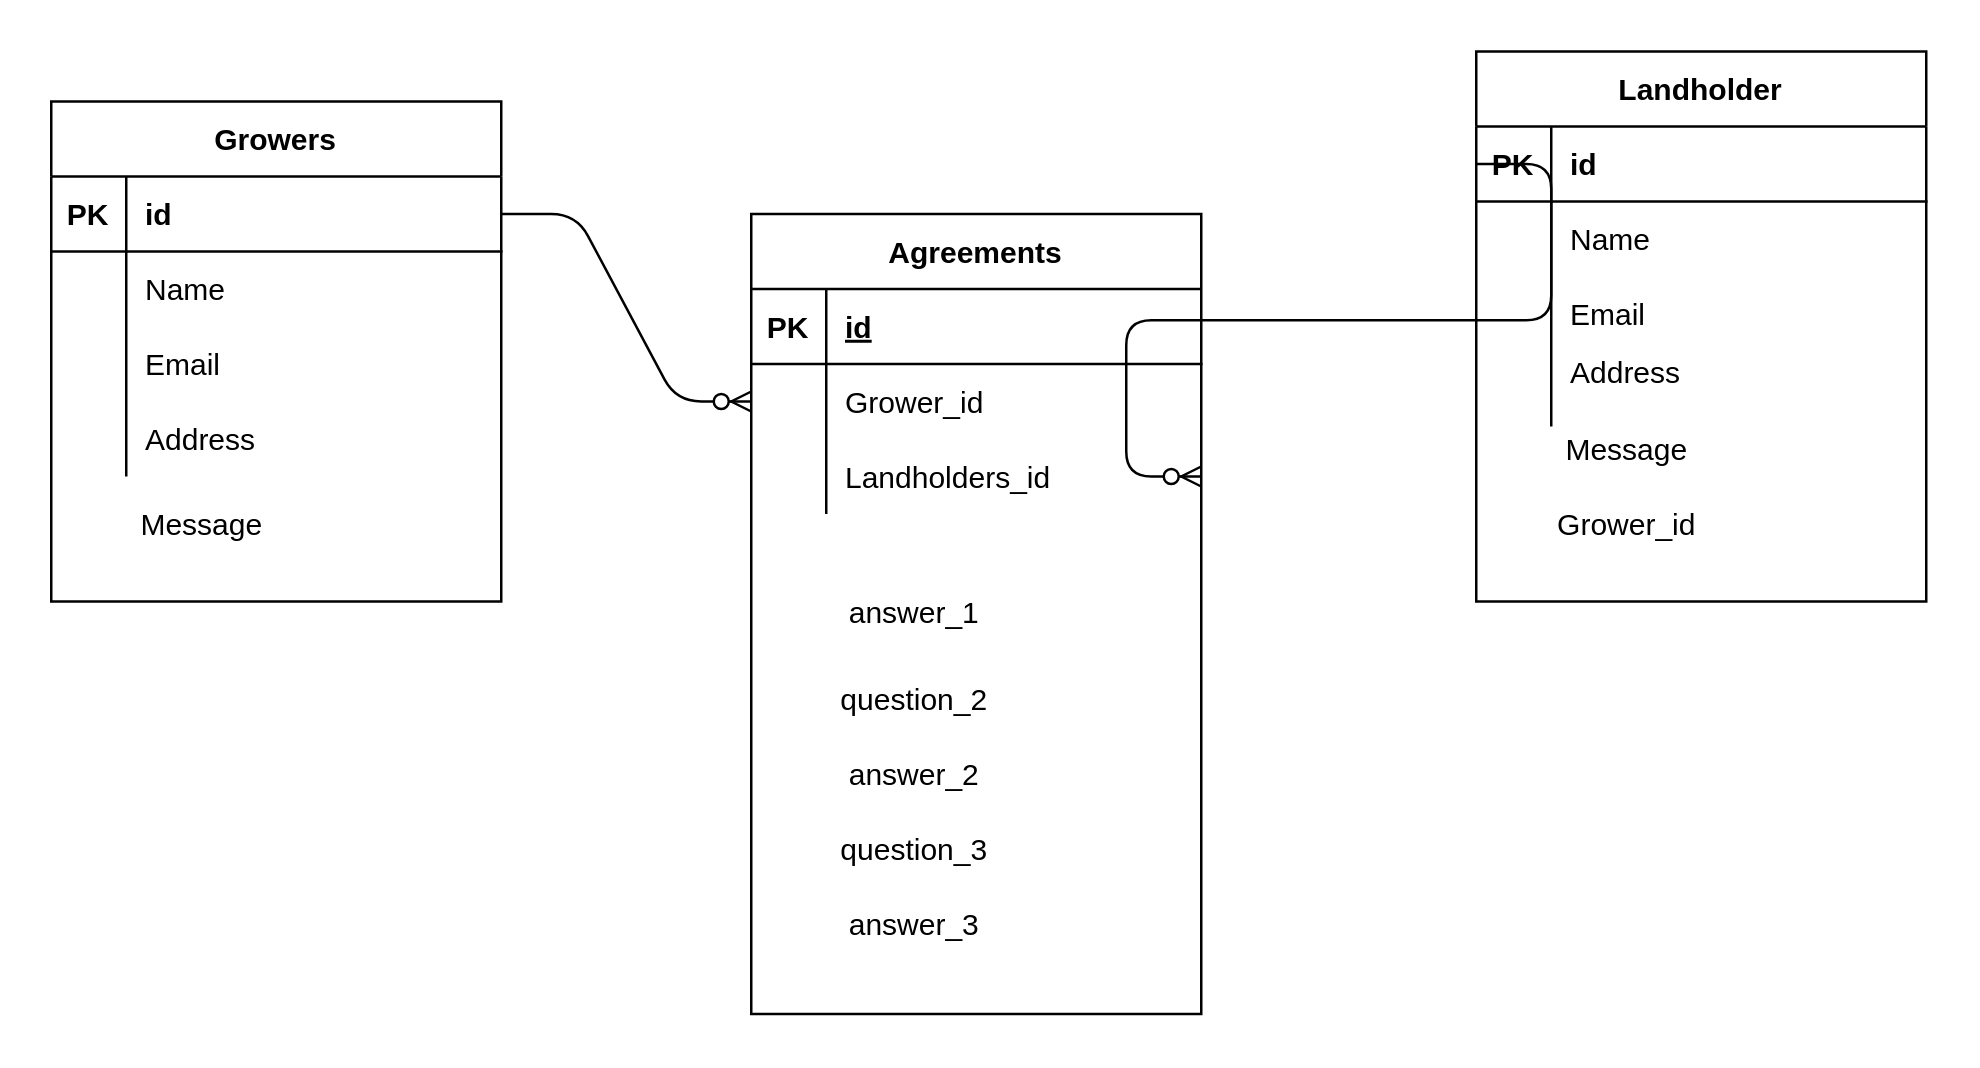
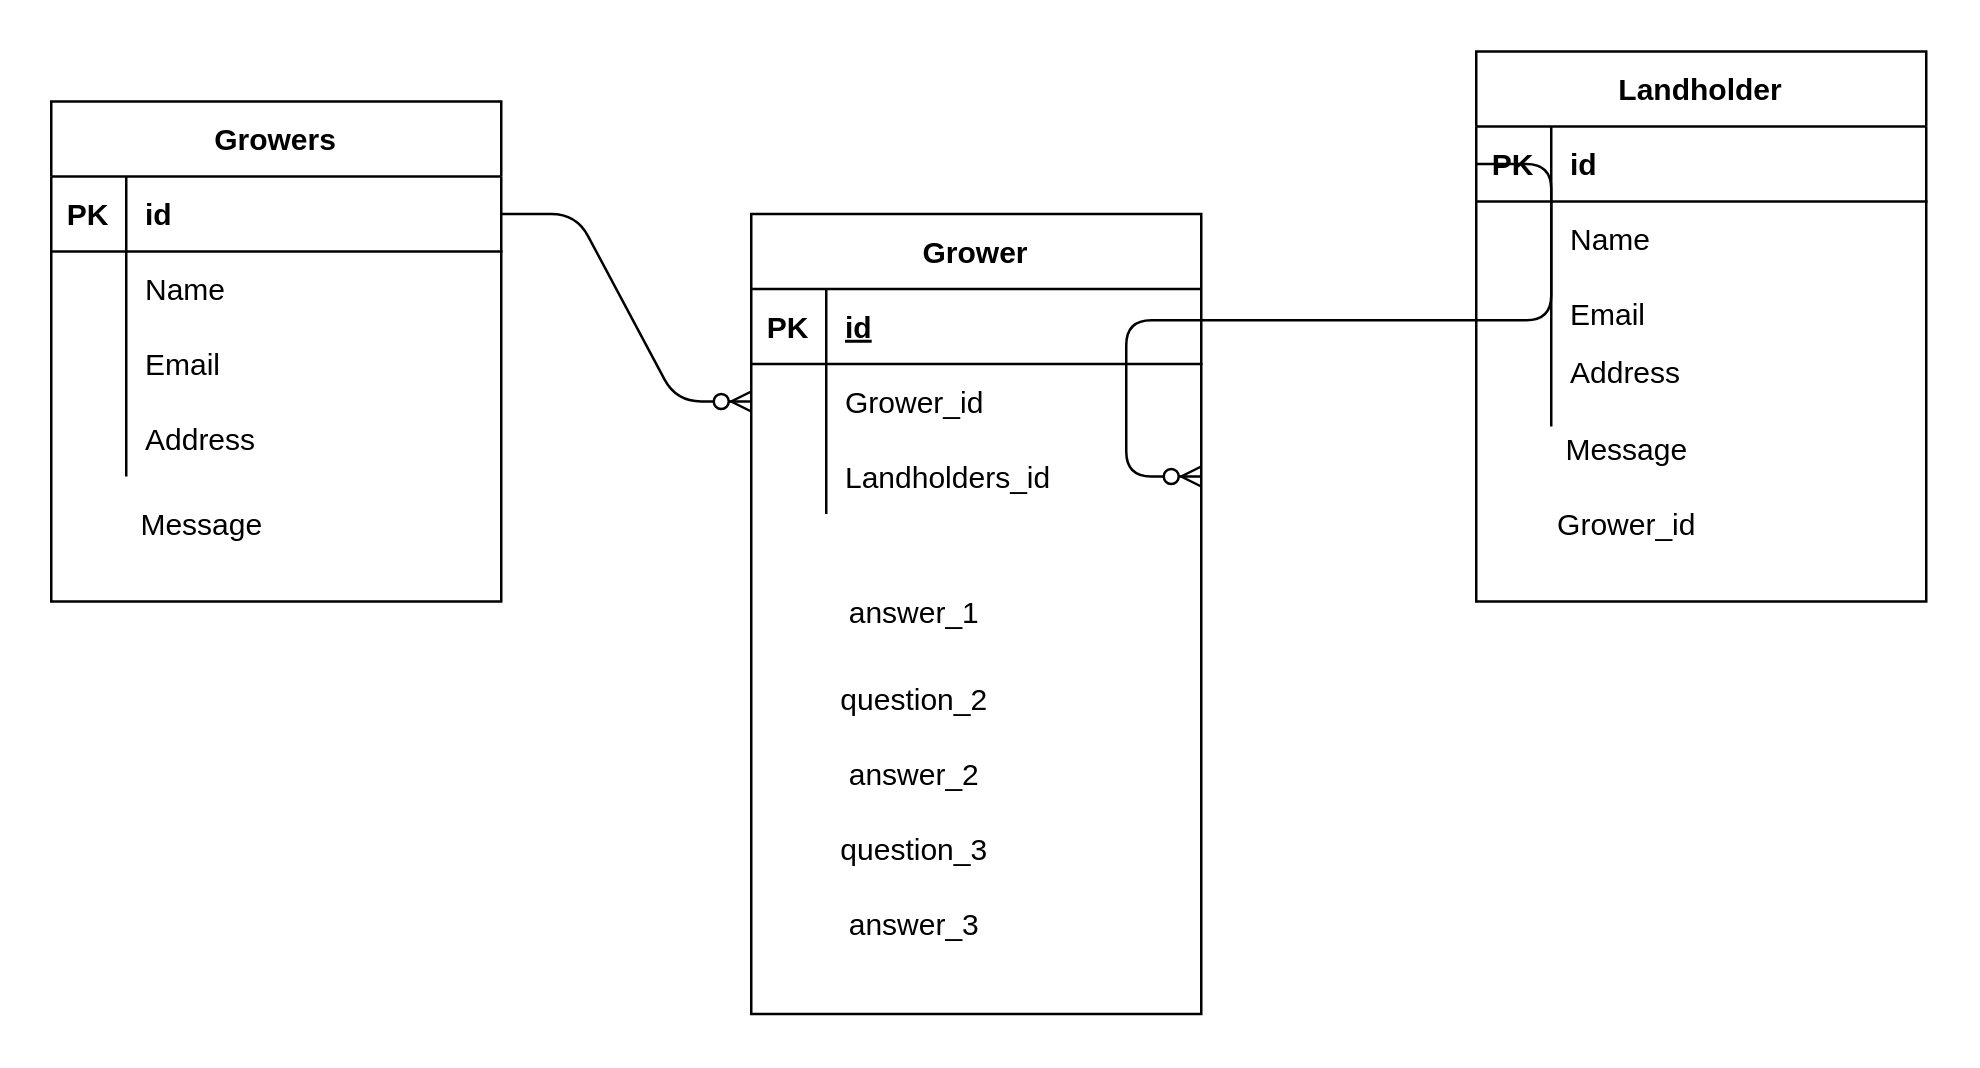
(975, 253) -> (975, 253)
